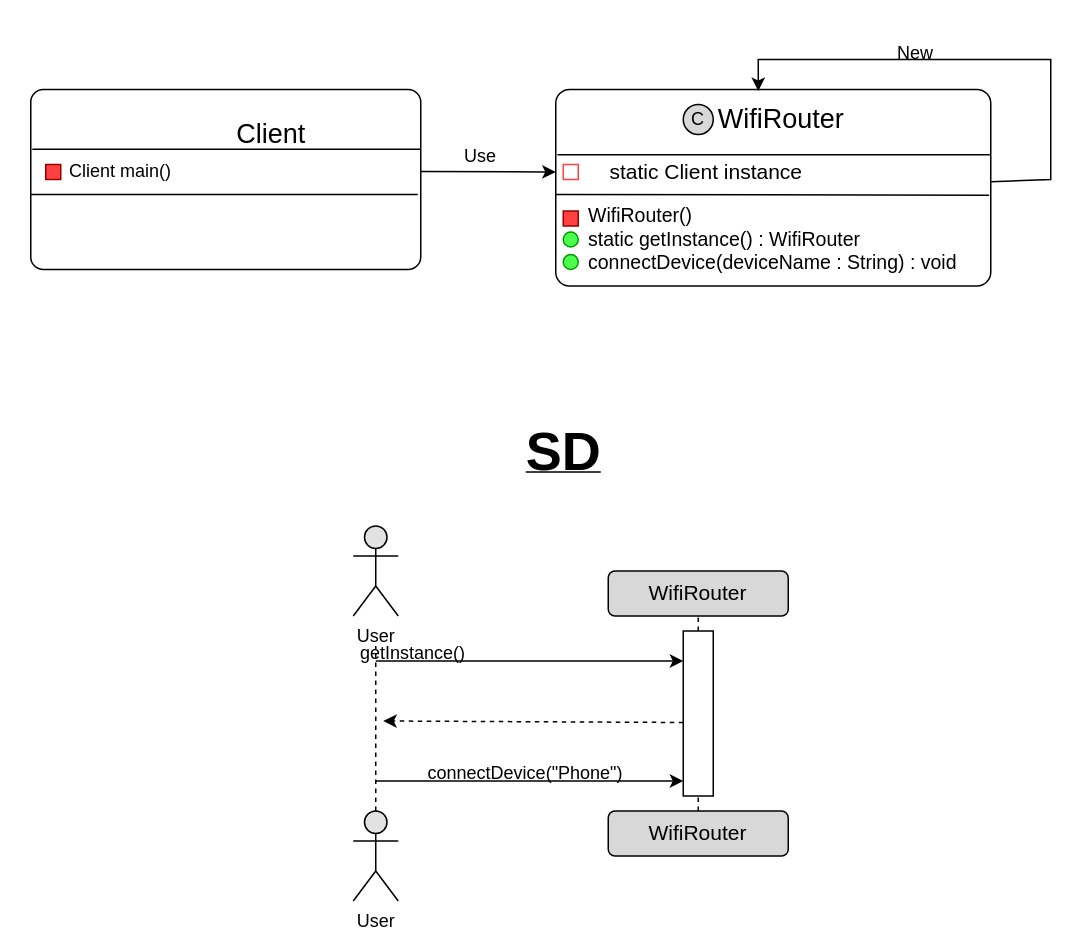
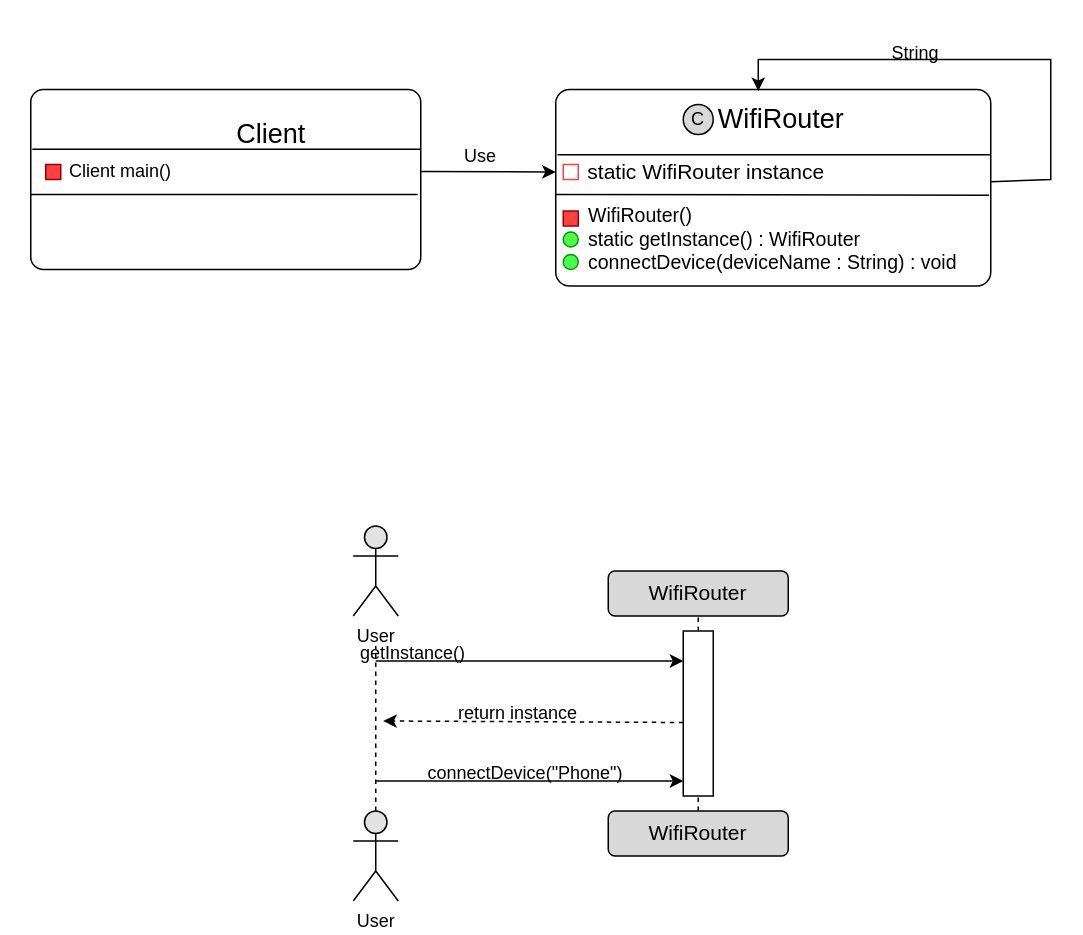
(916, 53) -> (916, 53)
(707, 172) -> (707, 172)
(563, 451) -> none
none -> (518, 713)
